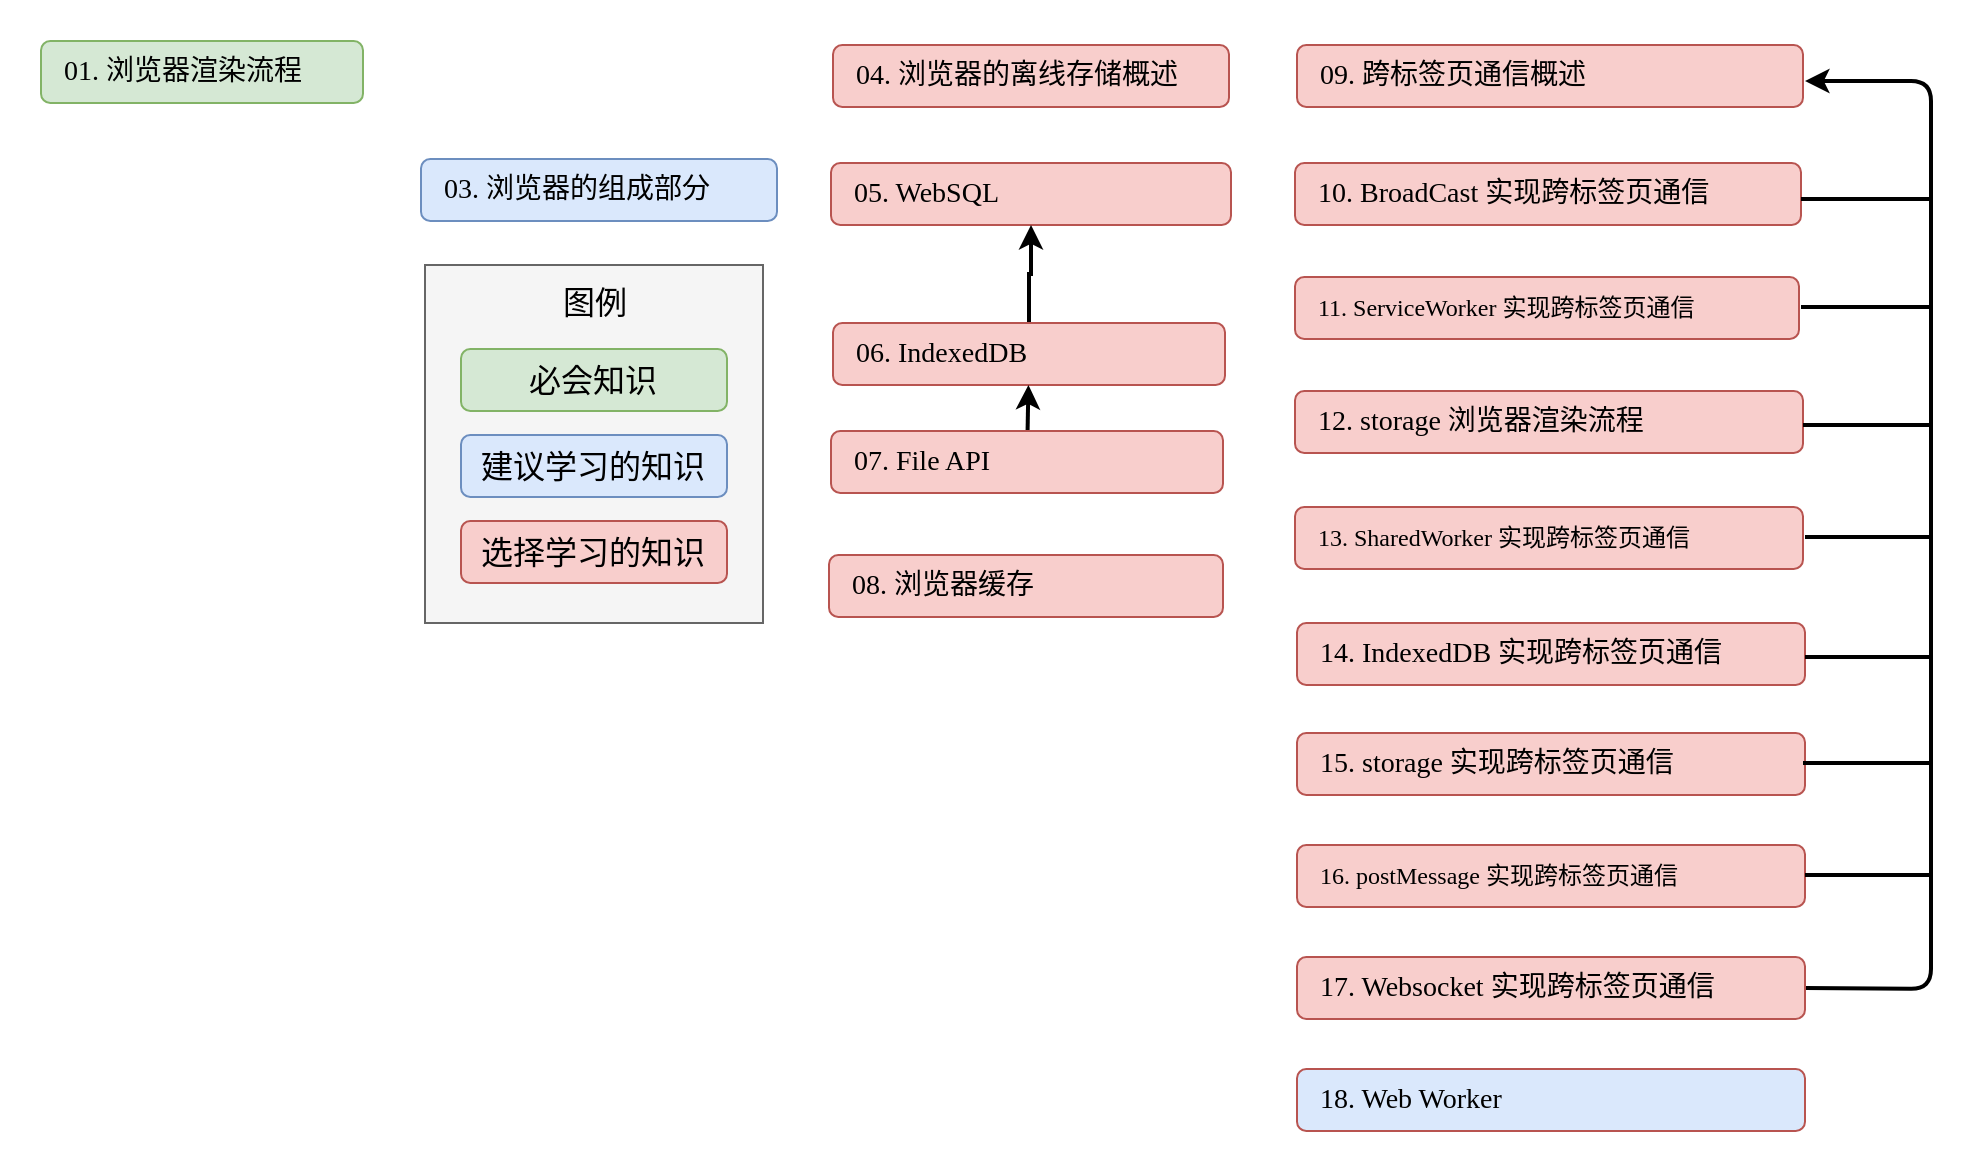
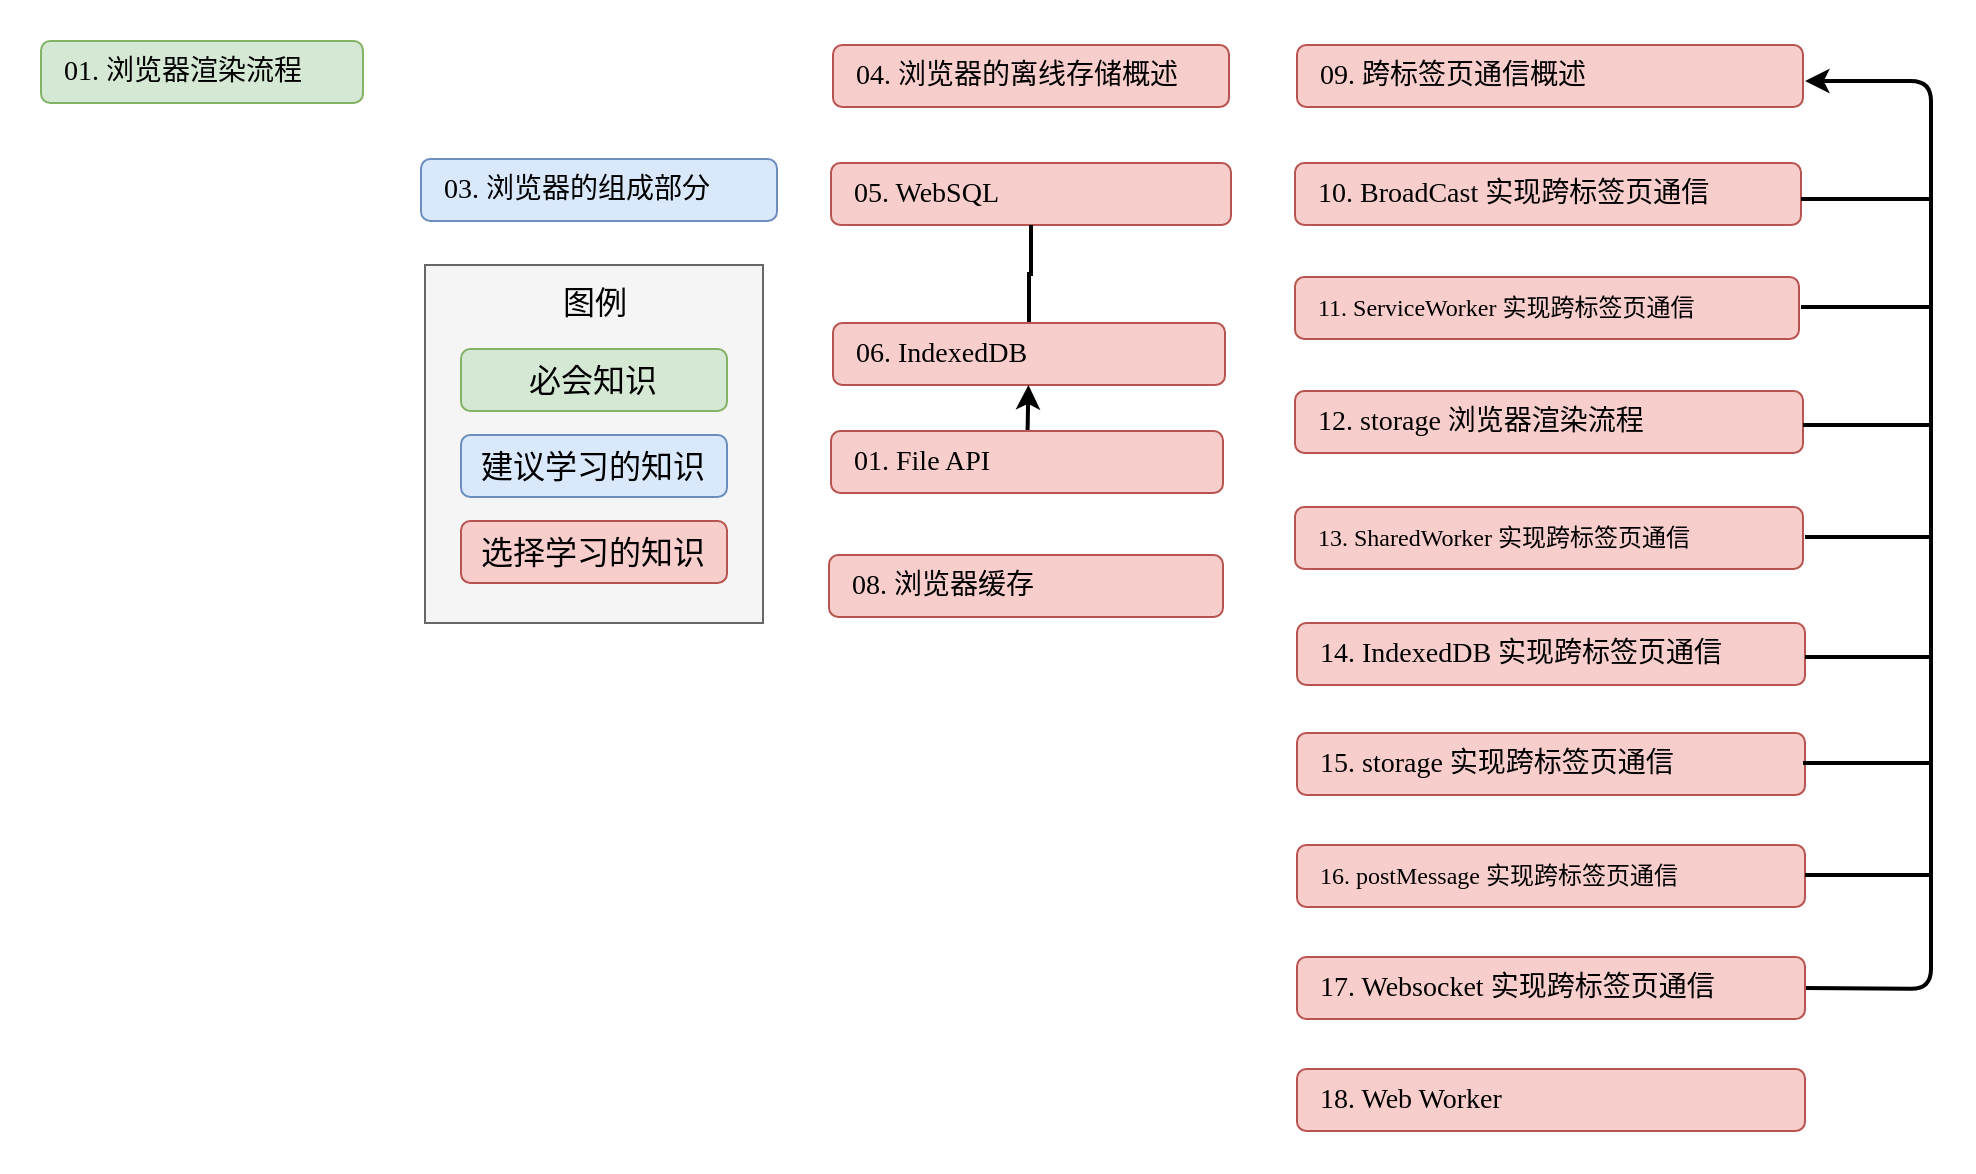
(1031, 244) -> (1031, 236)
(931, 463) -> (931, 463)
(1551, 1100) -> (1551, 1100)
